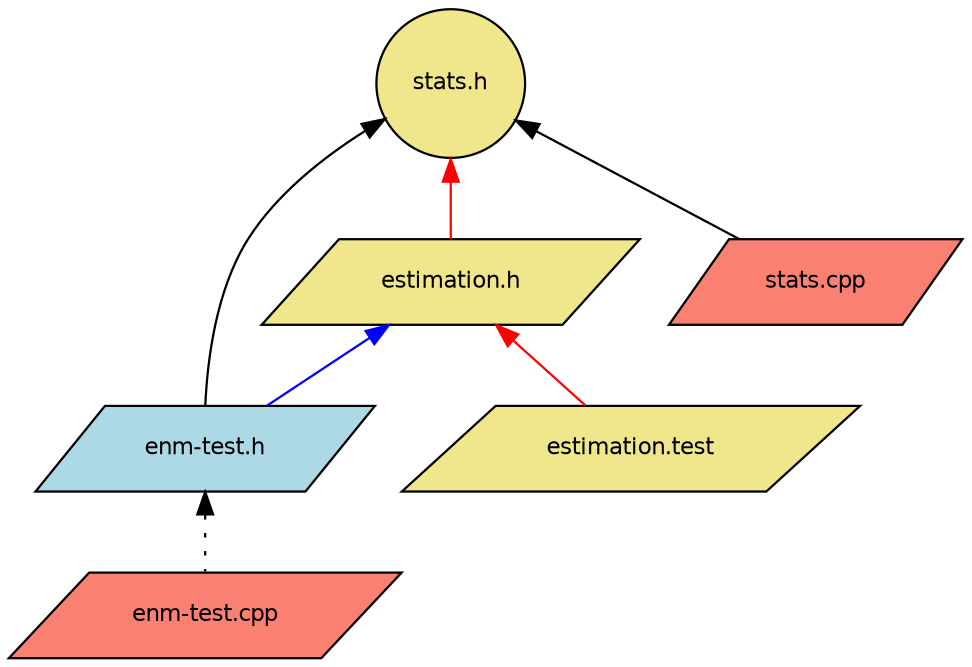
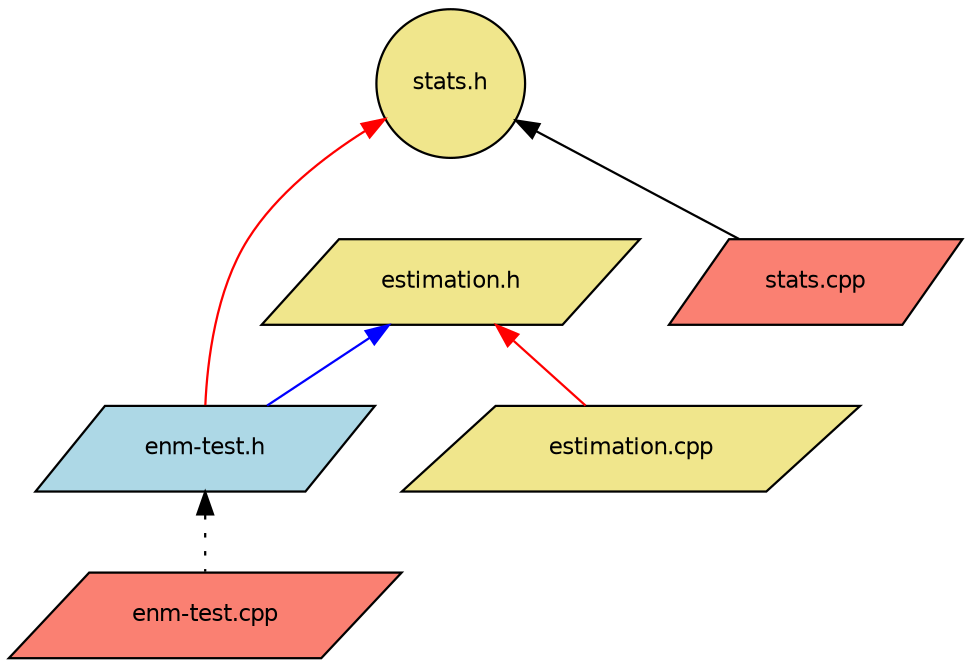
(451, 210) -> none
(245, 245) -> (245, 245)
(631, 449) -> (631, 449)
